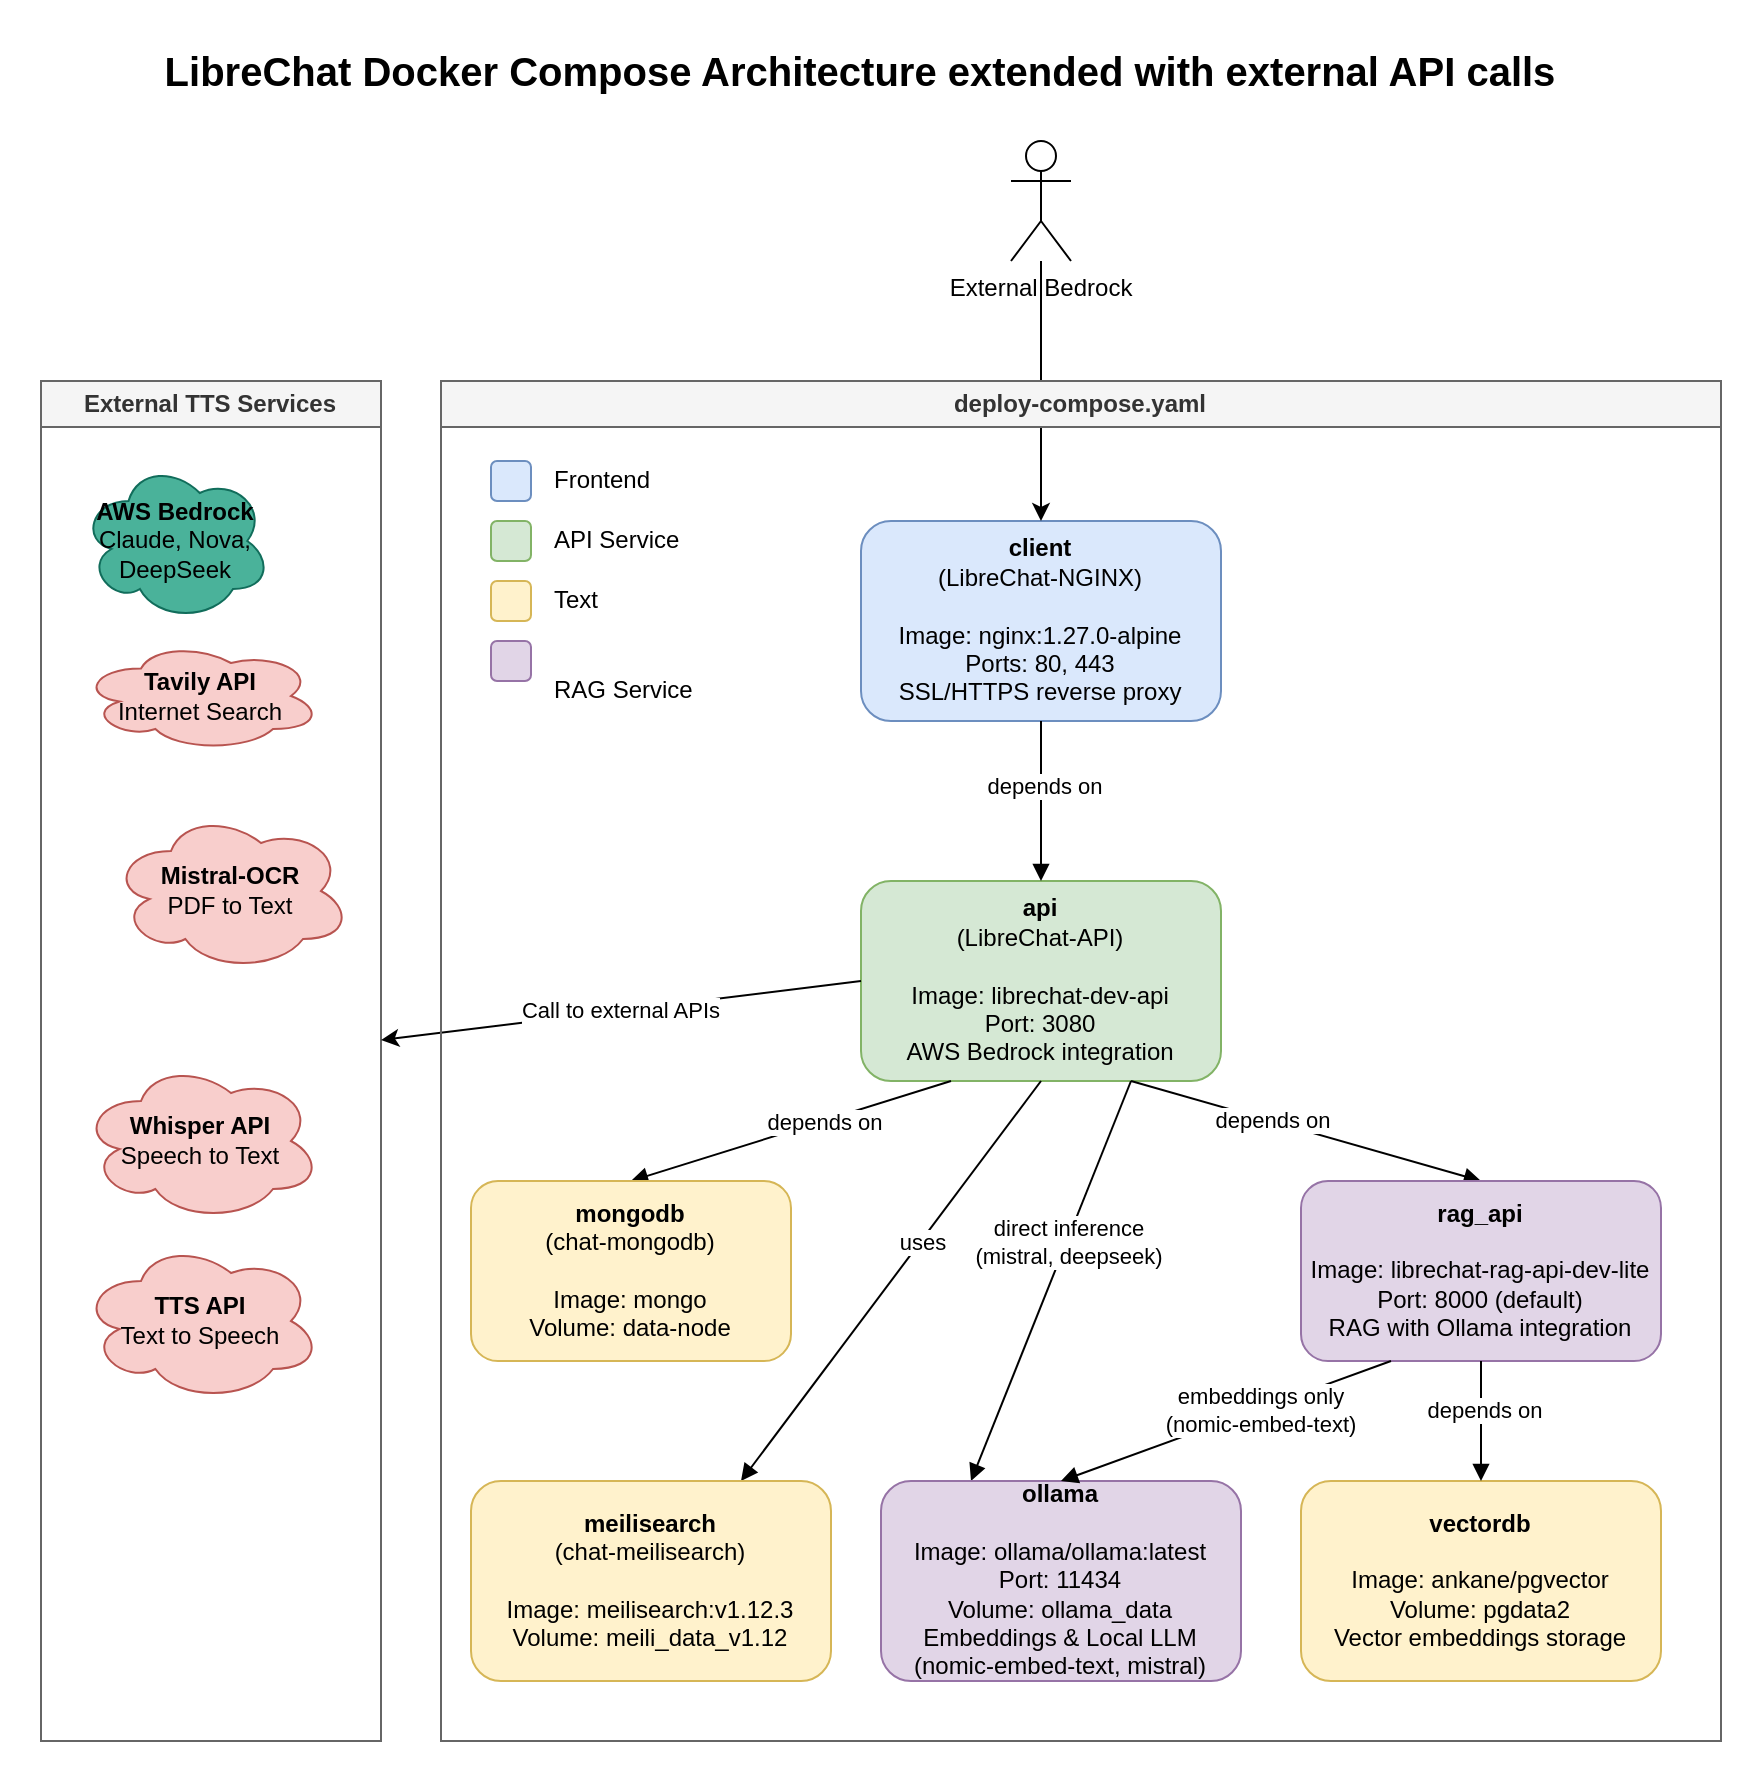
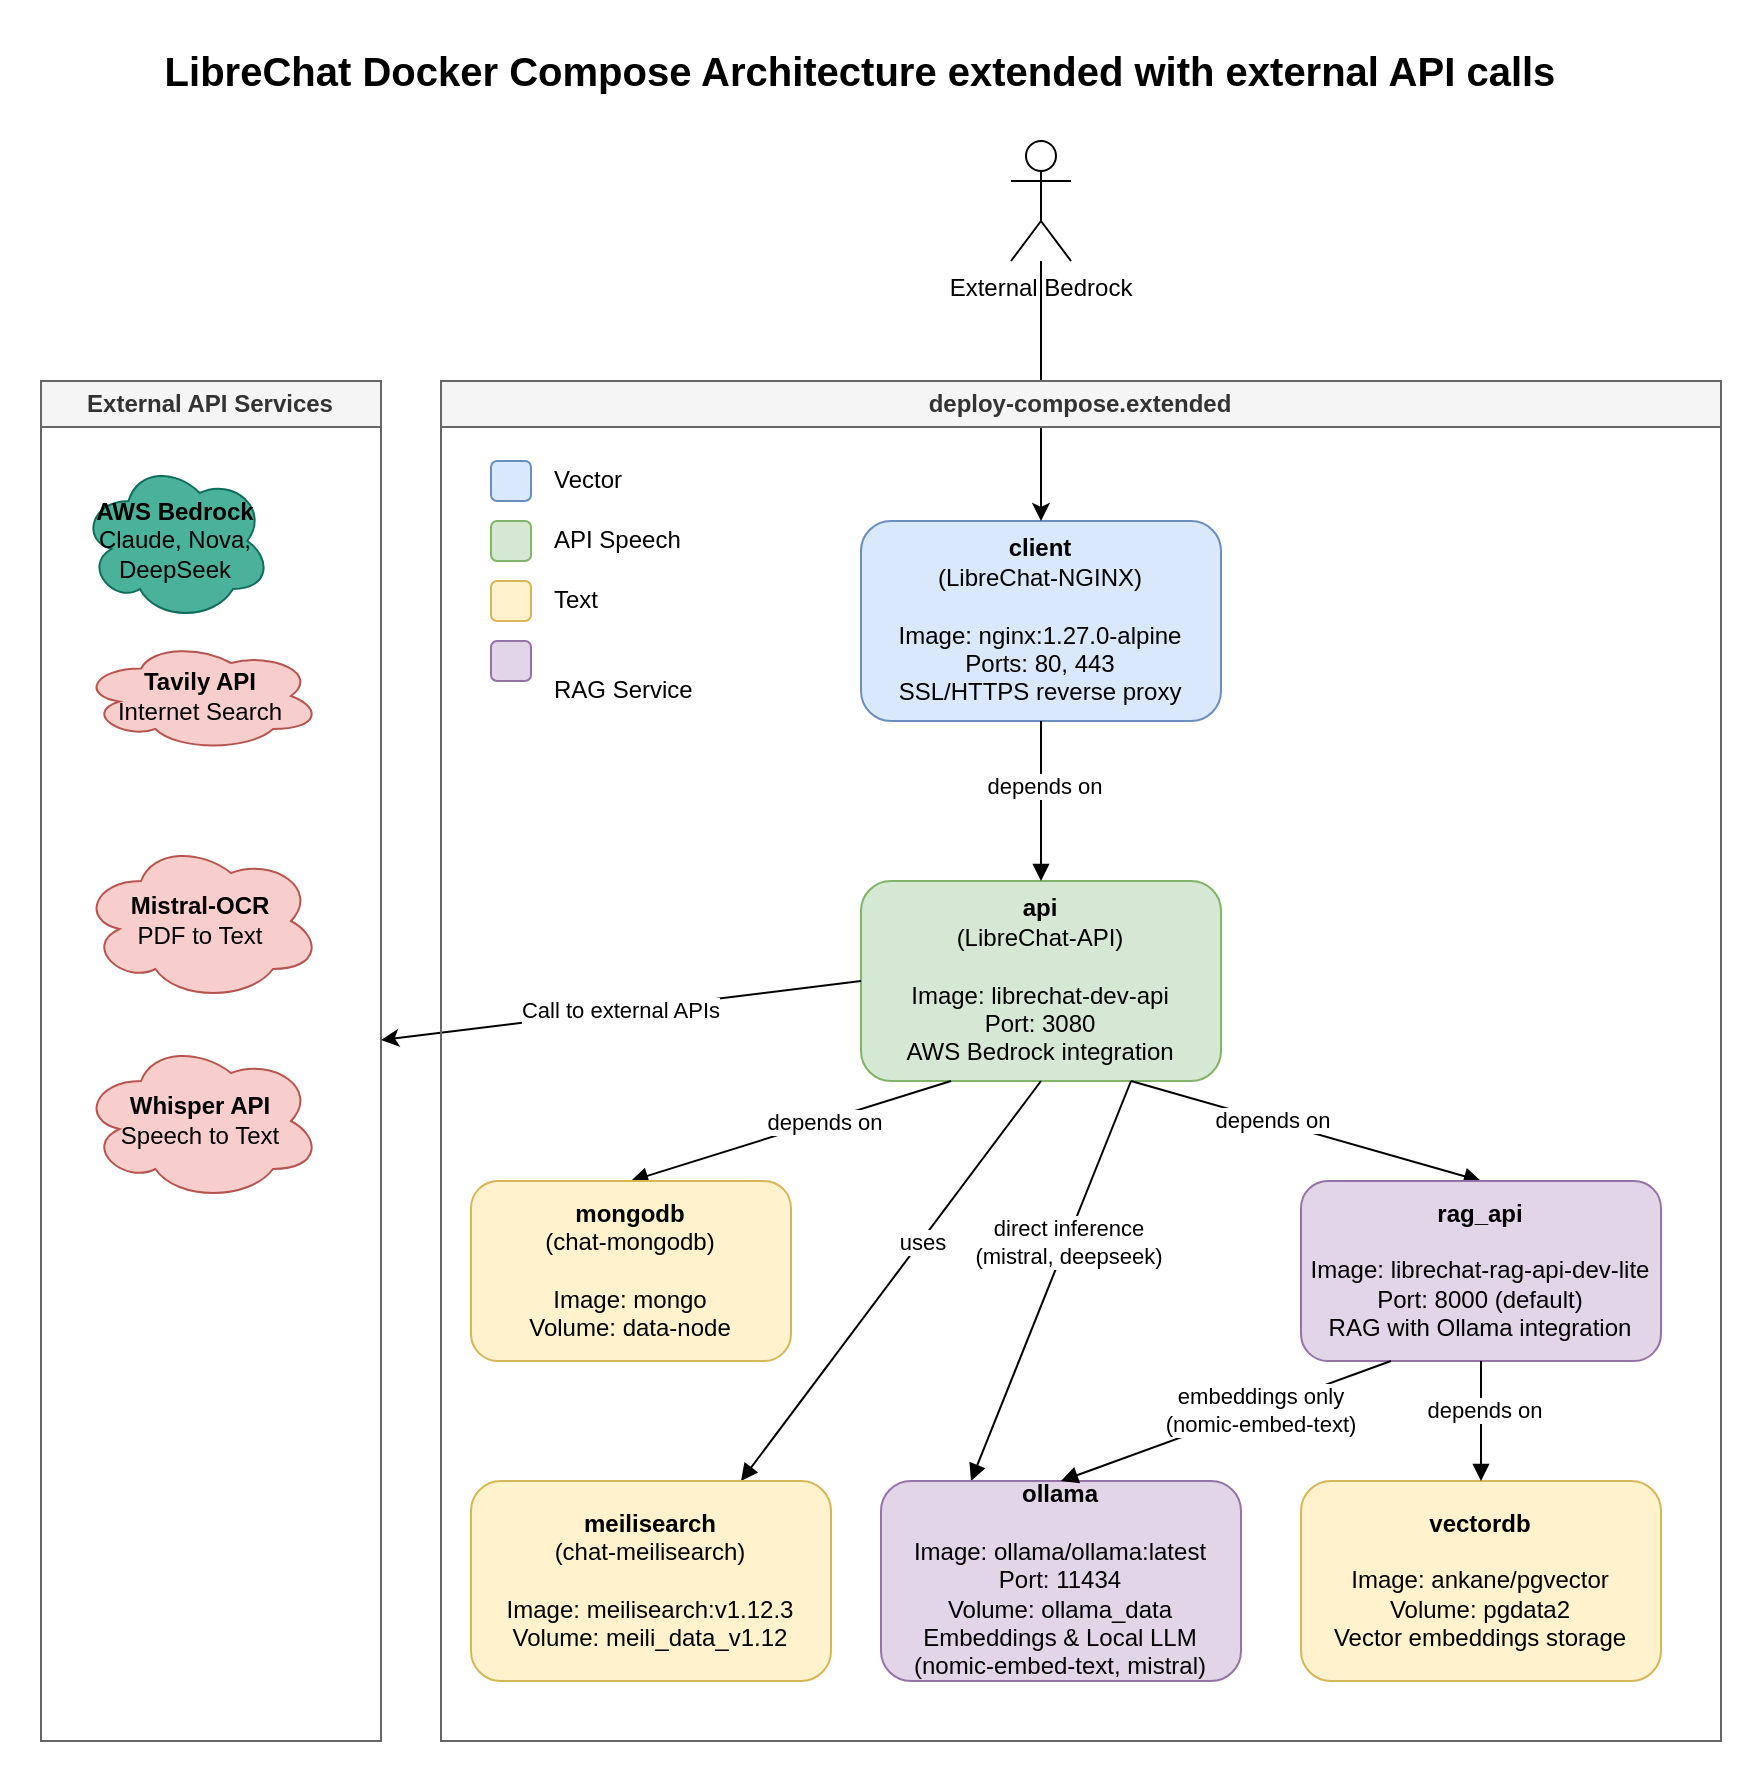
(211, 405) -> (211, 405)
(1081, 405) -> (1081, 405)
(609, 481) -> (595, 481)
(623, 541) -> (619, 541)
(231, 891) -> (201, 921)
(201, 1141) -> (201, 1121)
(201, 1321) -> none
